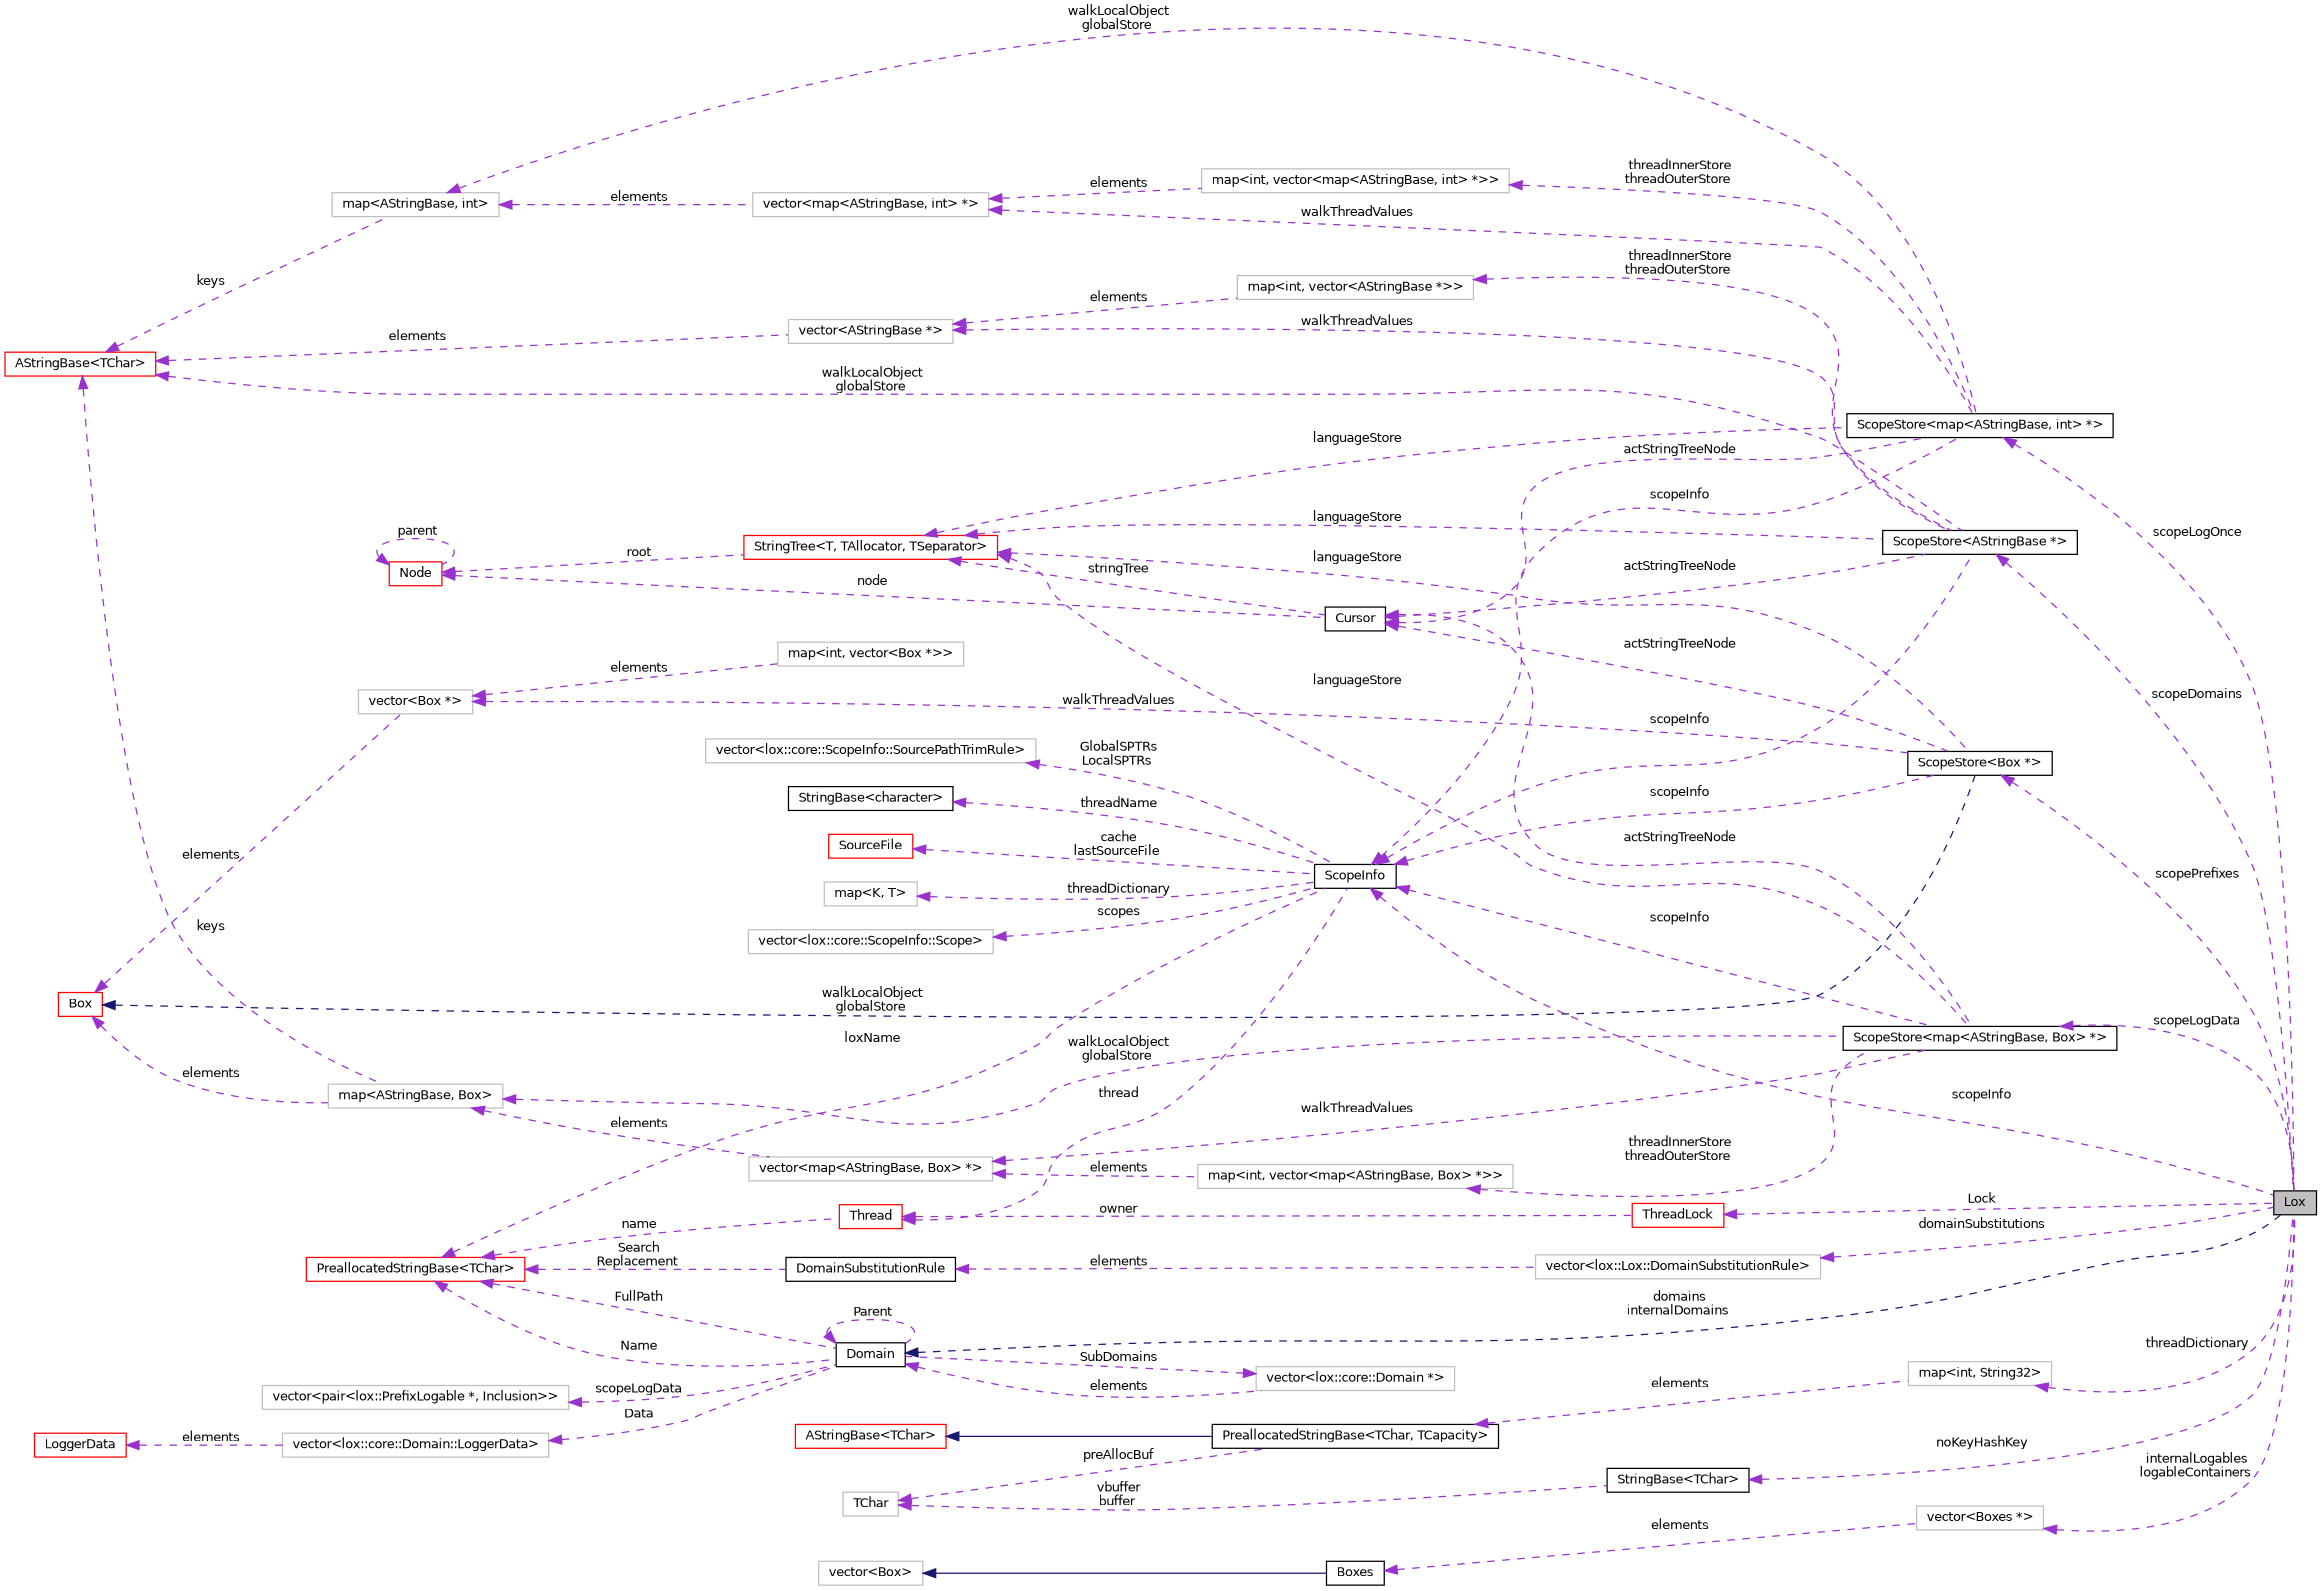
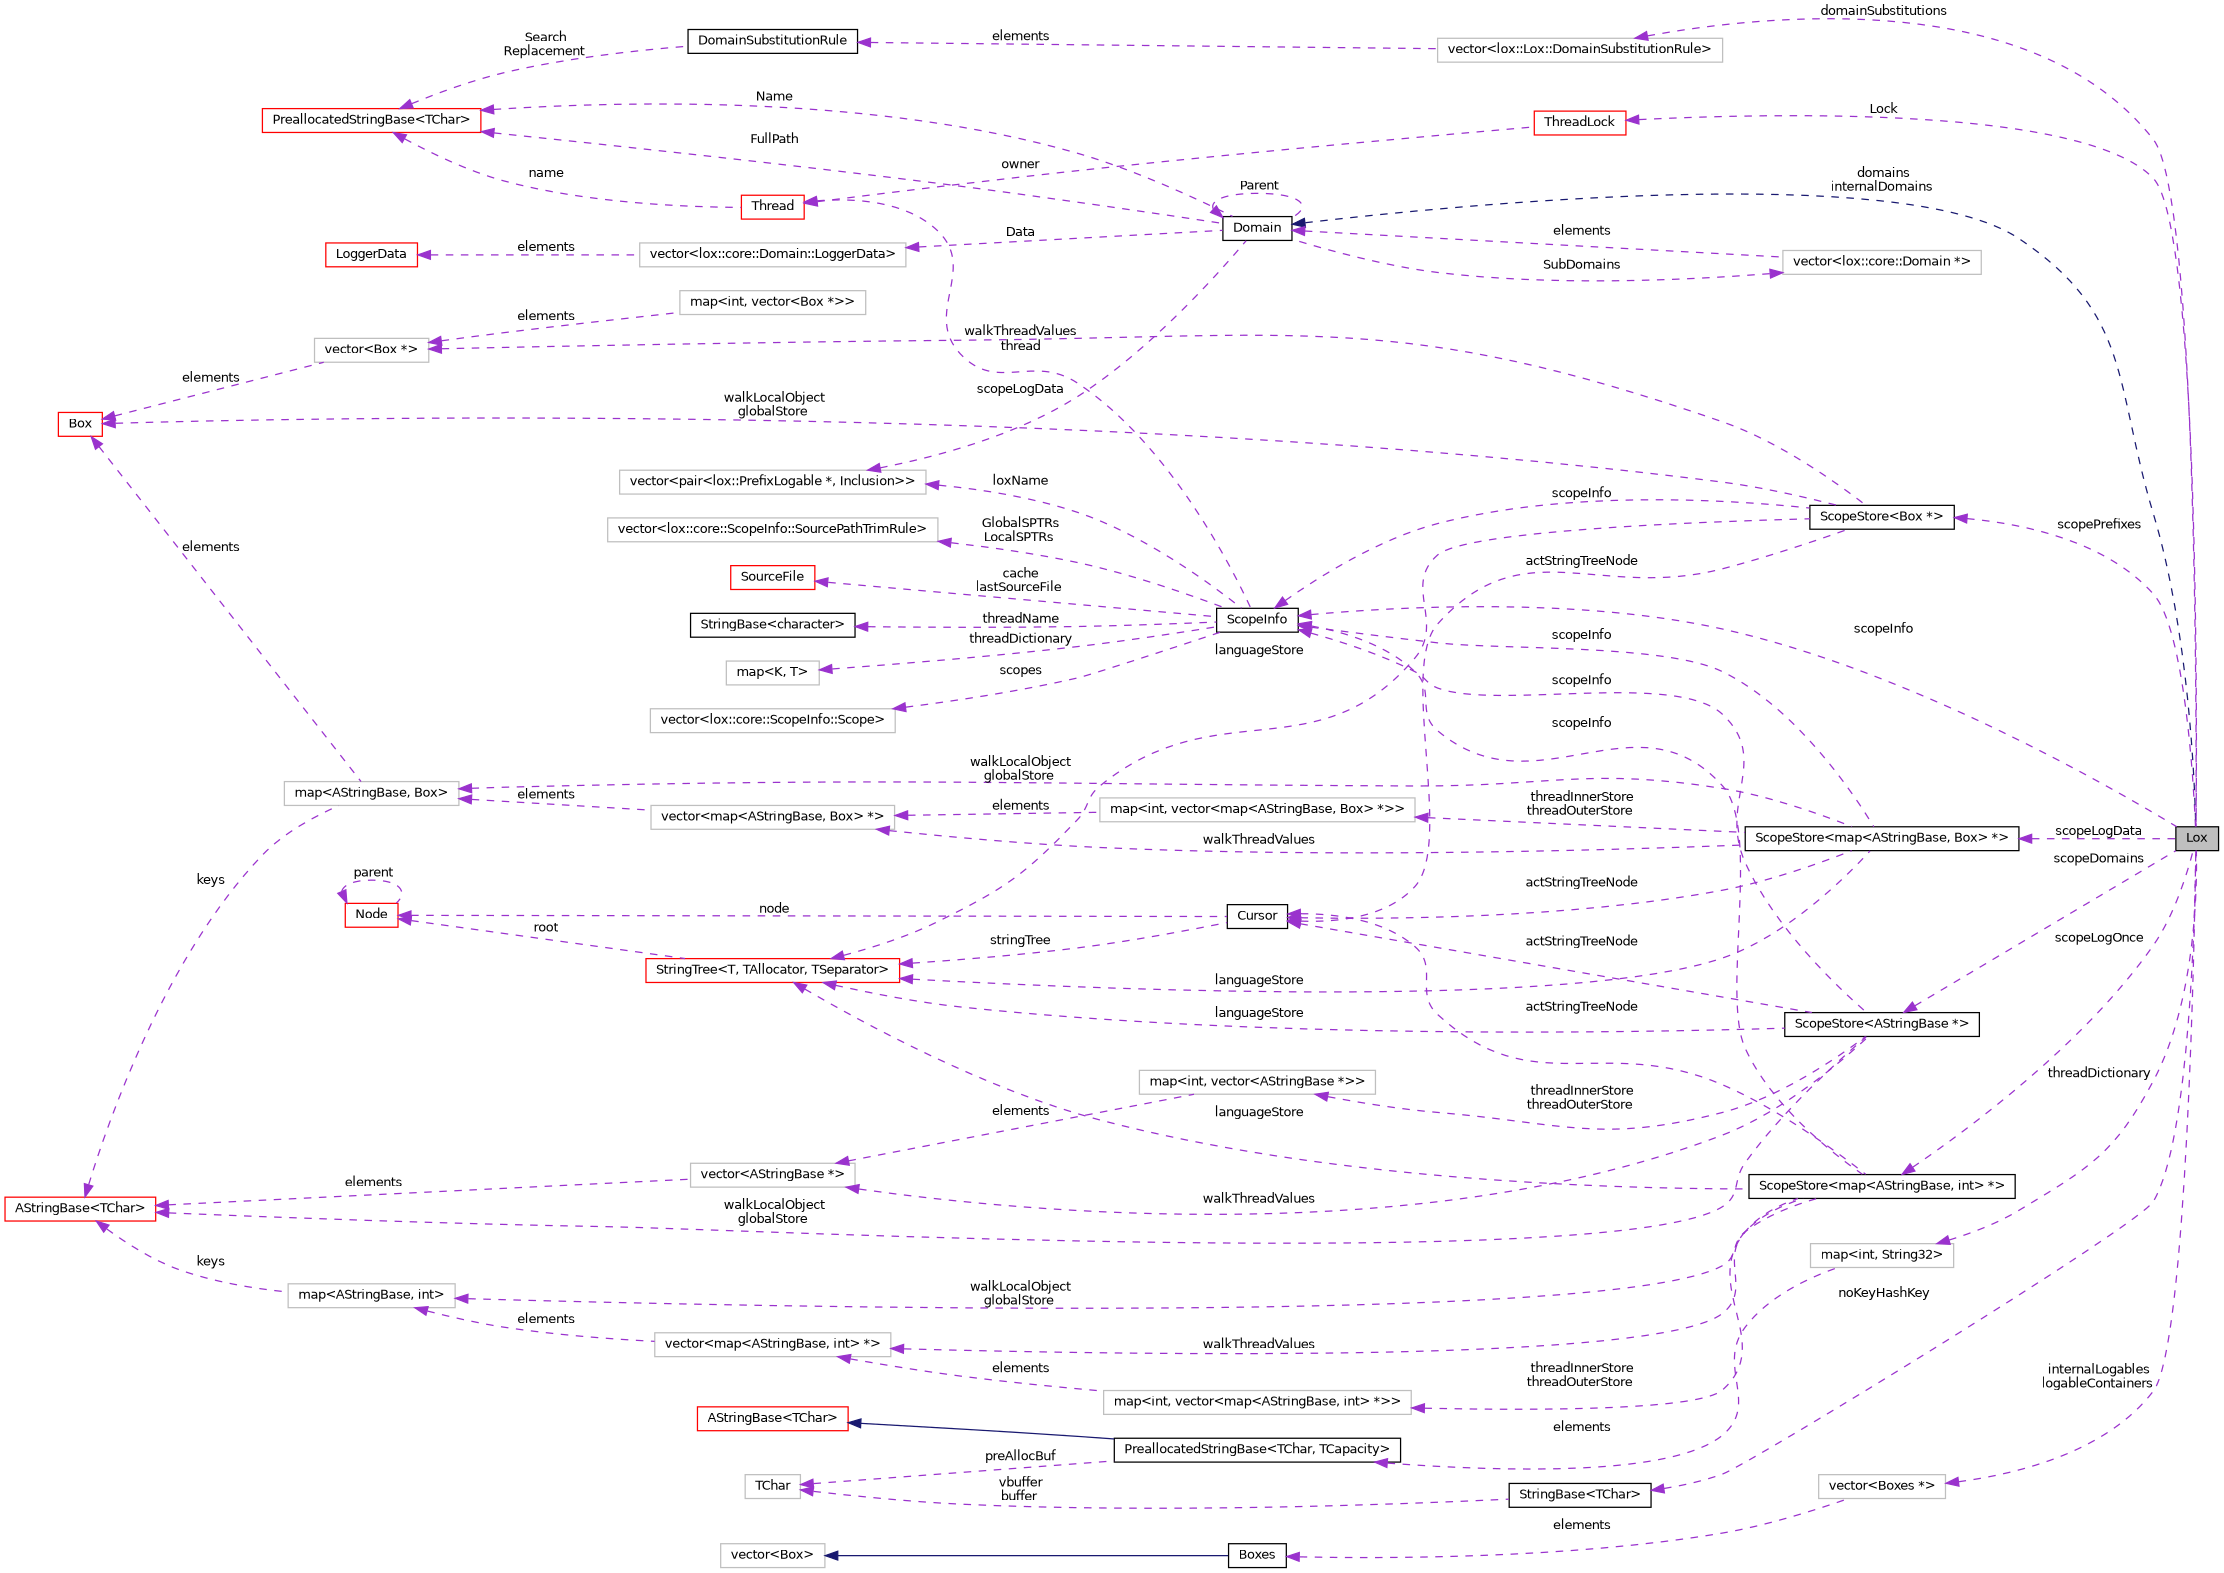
(1105, 1017) -> (979, 426)
(901, 1097) -> (1100, 521)
